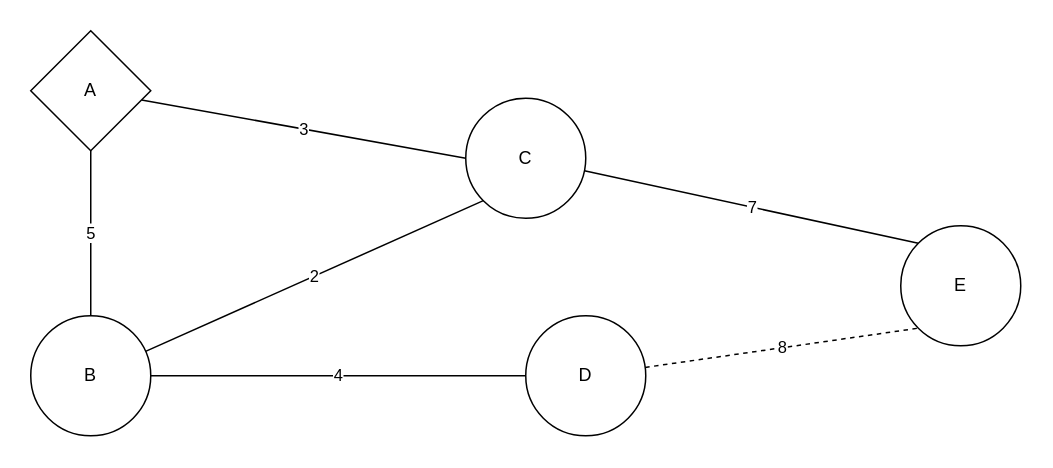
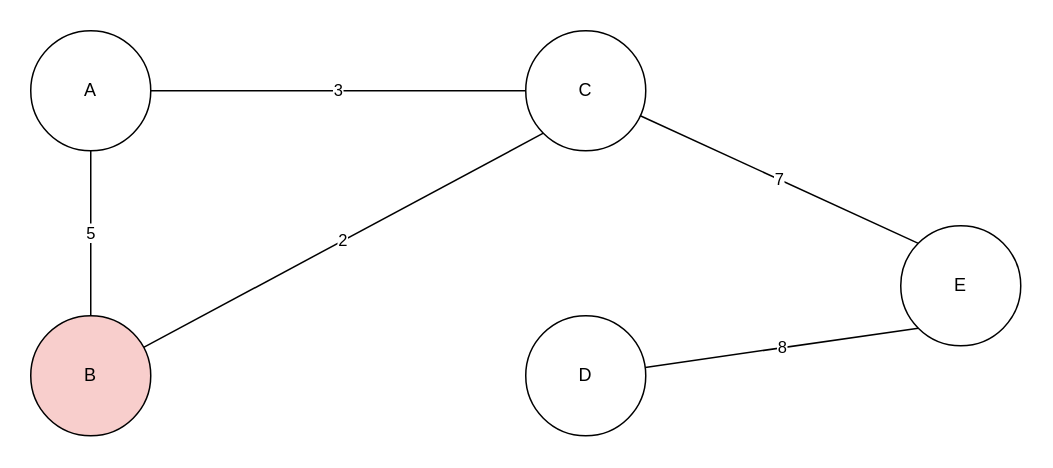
(91, 91) -> (91, 91)
(526, 158) -> (586, 91)
(713, 358) -> (713, 358)
(91, 376) -> (91, 376)
(338, 376) -> none
